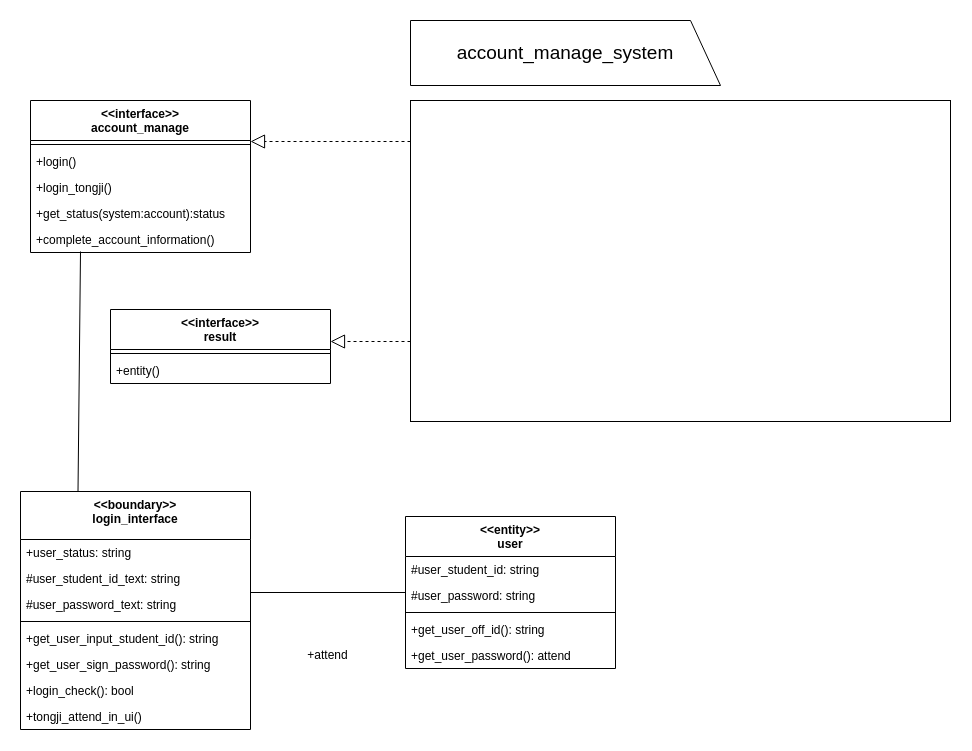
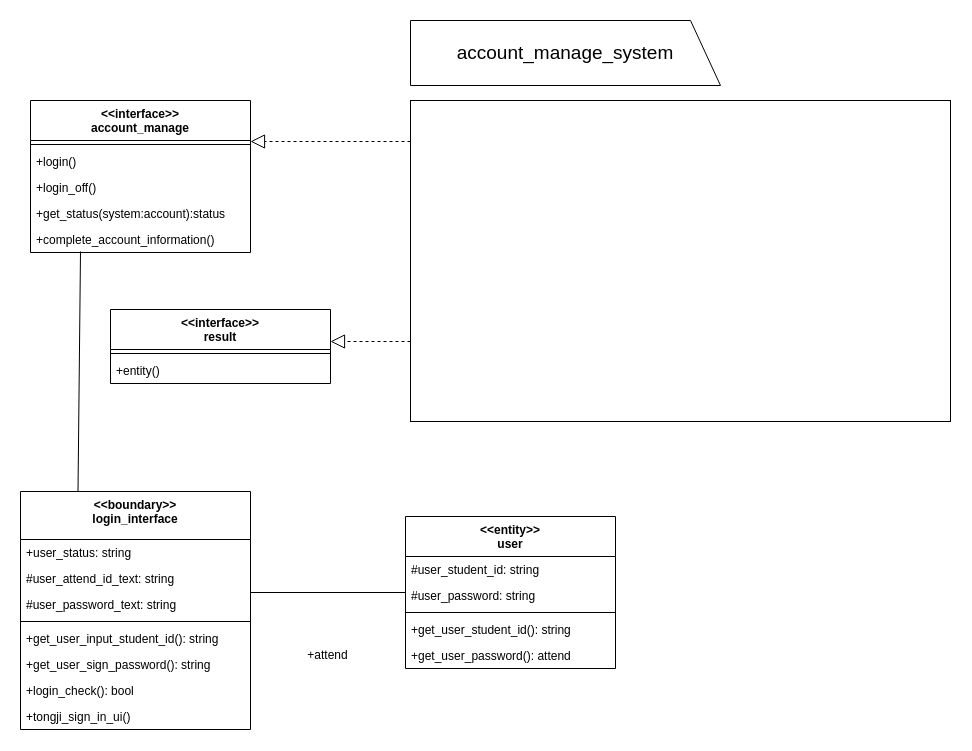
(82, 188) -> (73, 188)
(117, 579) -> (114, 579)
(492, 630) -> (506, 630)
(95, 717) -> (87, 717)
